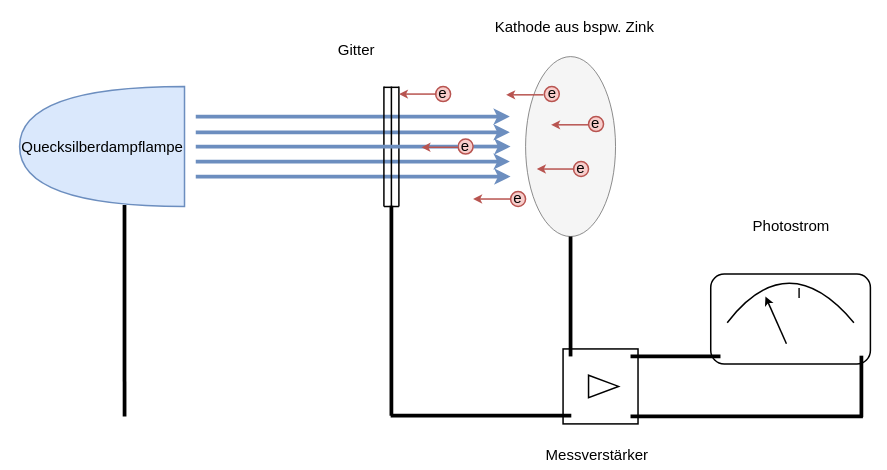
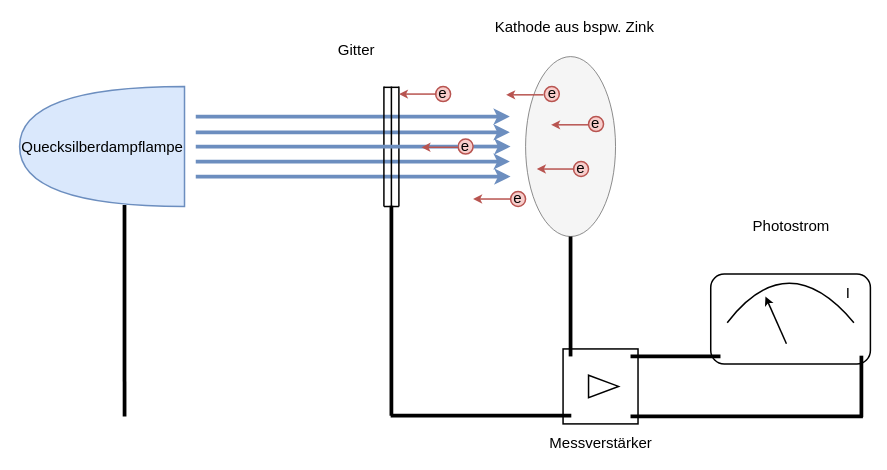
(799, 293) -> (848, 293)
(597, 454) -> (600, 443)
